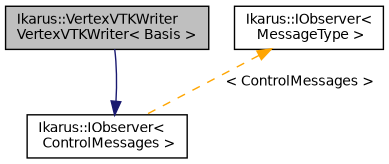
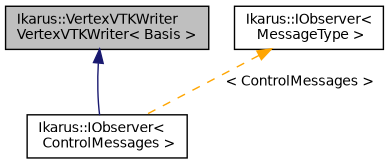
(116, 75) -> (98, 89)
